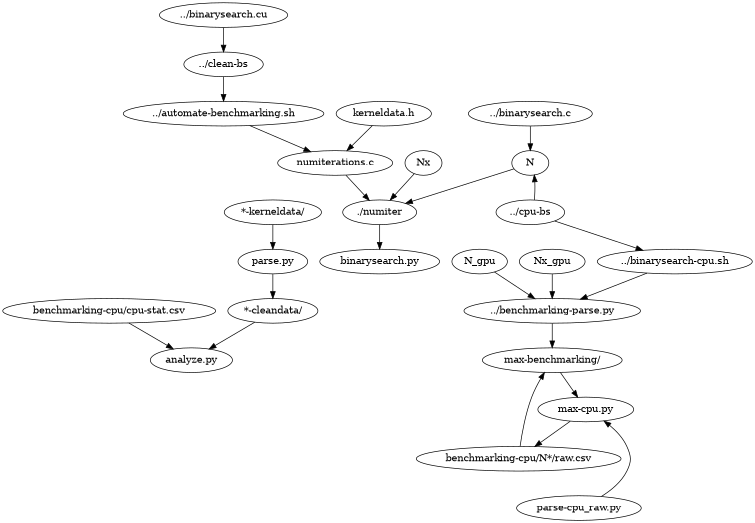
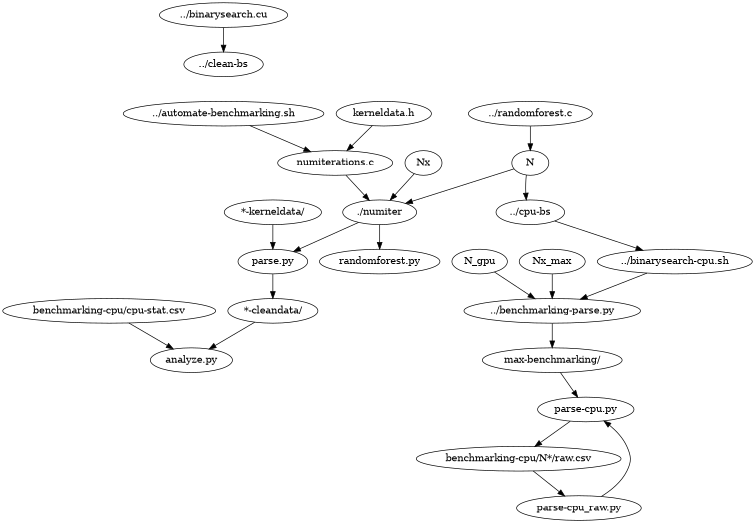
(224, 86) -> none
(530, 114) -> (530, 114)
(535, 191) -> (526, 184)
none -> (329, 236)
(380, 262) -> (380, 262)
(552, 262) -> (552, 262)
(586, 409) -> (586, 409)
(527, 411) -> (546, 481)
